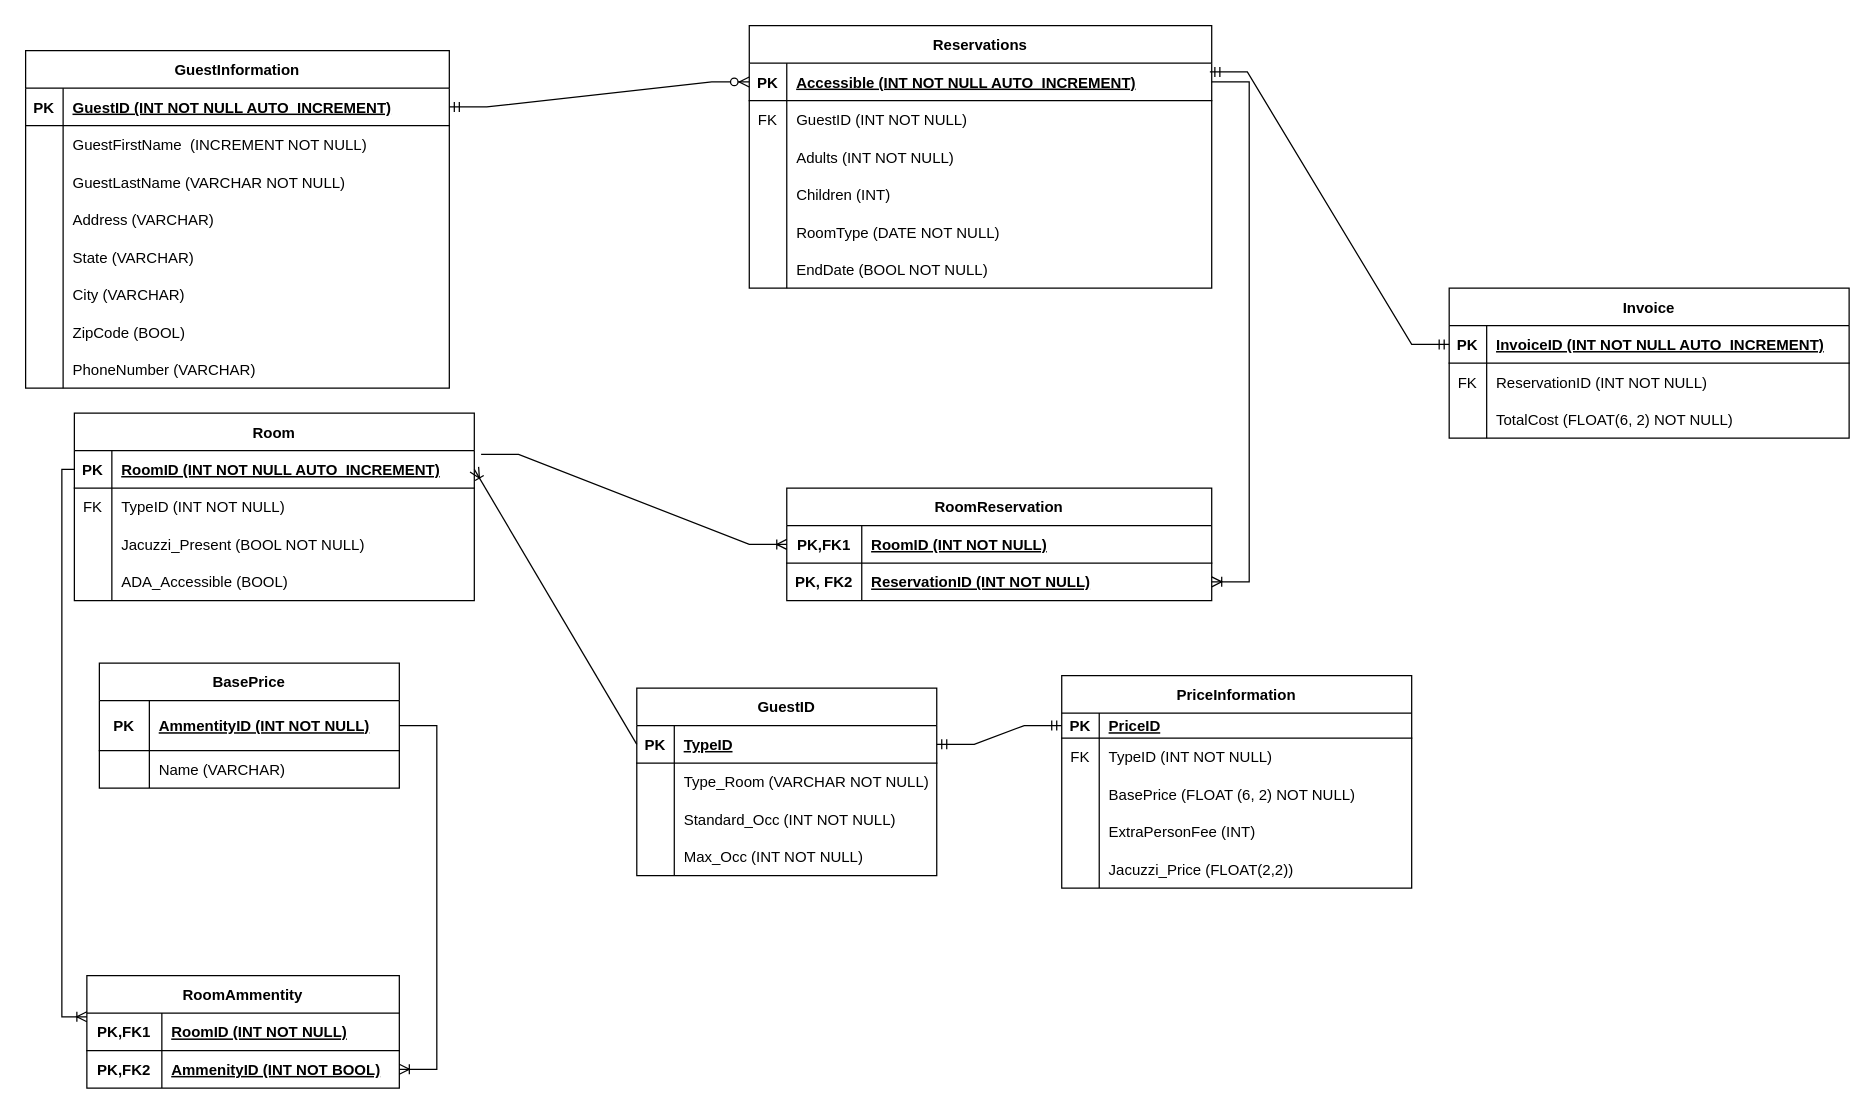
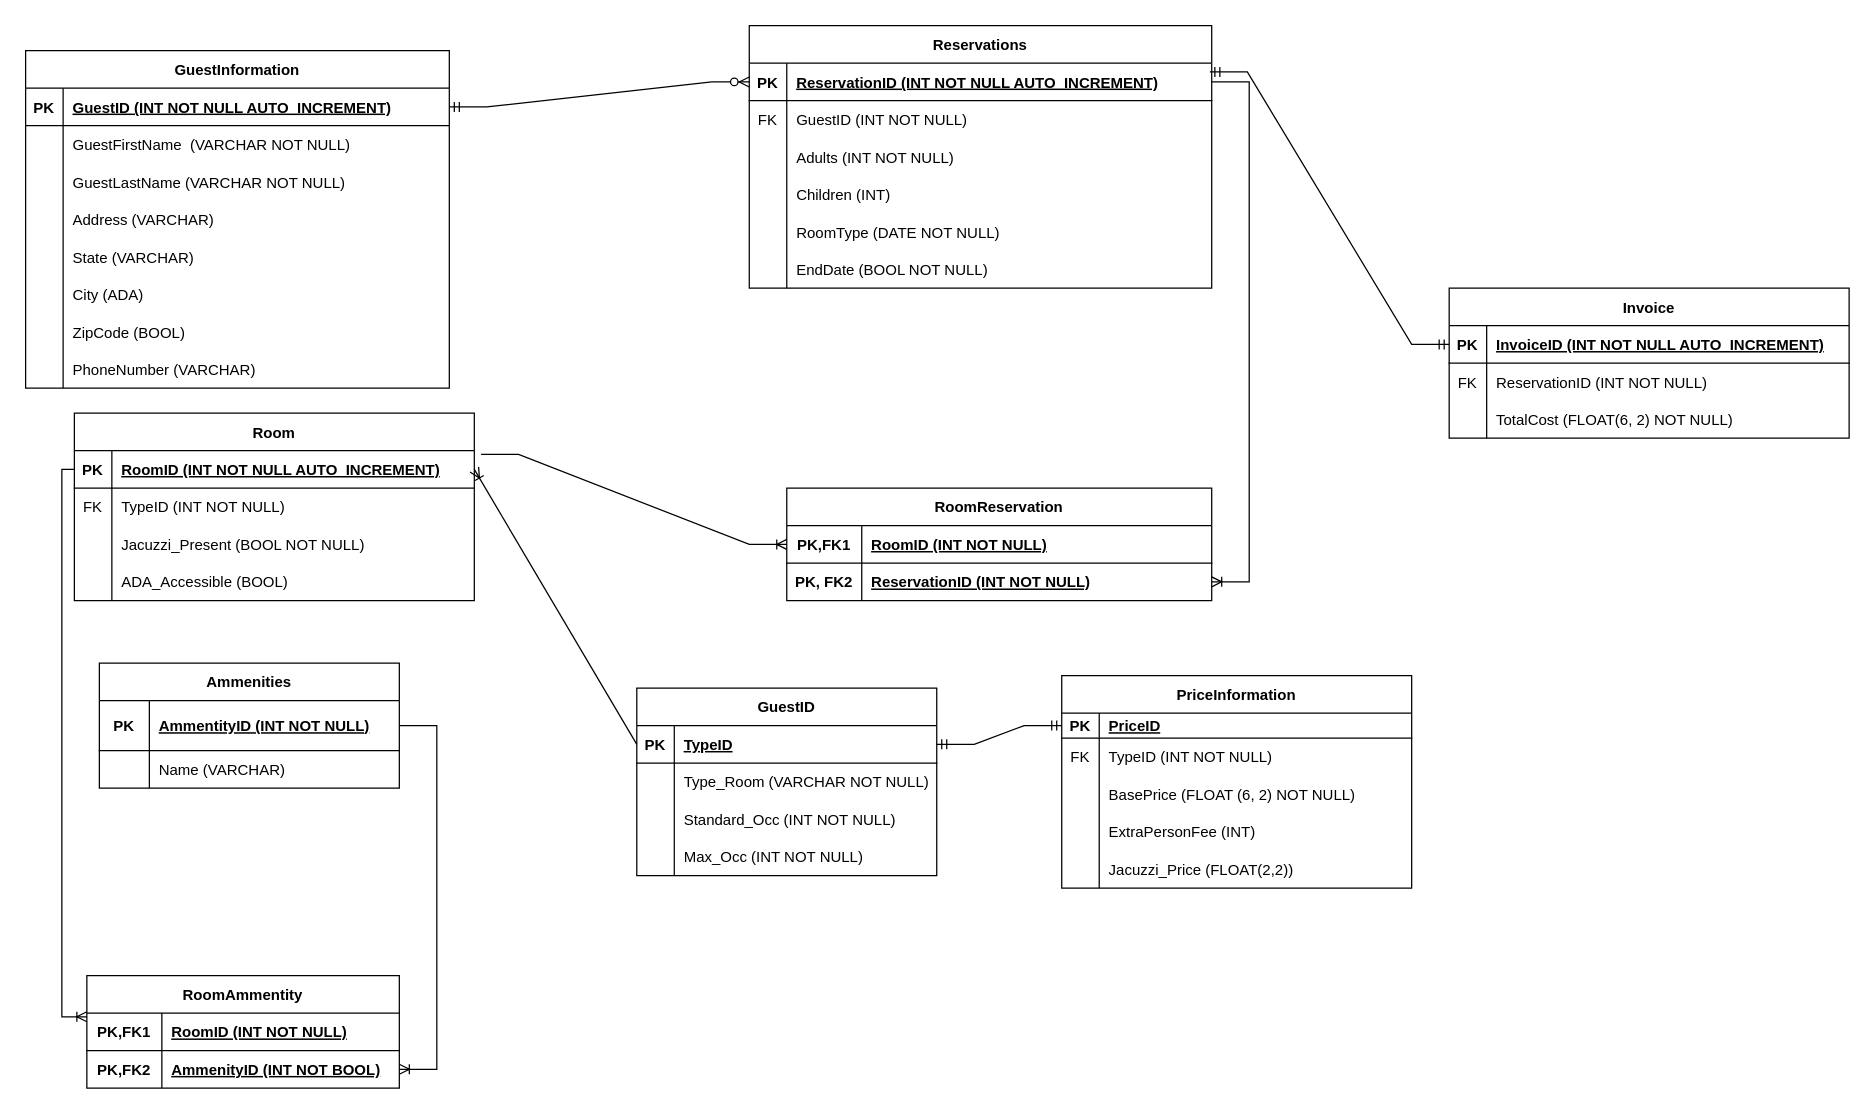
(953, 83) -> (967, 83)
(216, 145) -> (208, 145)
(127, 295) -> (111, 295)
(249, 683) -> (249, 683)
